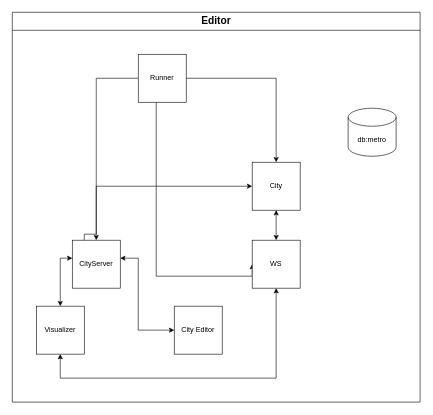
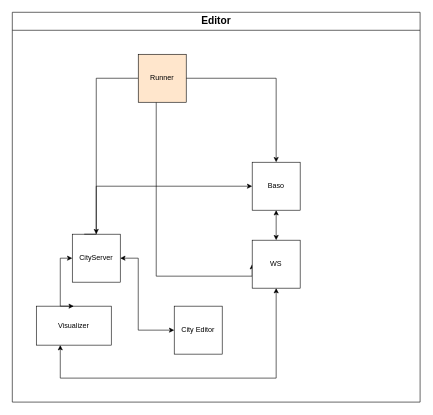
(162, 78) -> (162, 78)
(372, 132) -> none
(276, 186) -> (276, 186)
(96, 264) -> (96, 258)
(60, 330) -> (74, 326)
